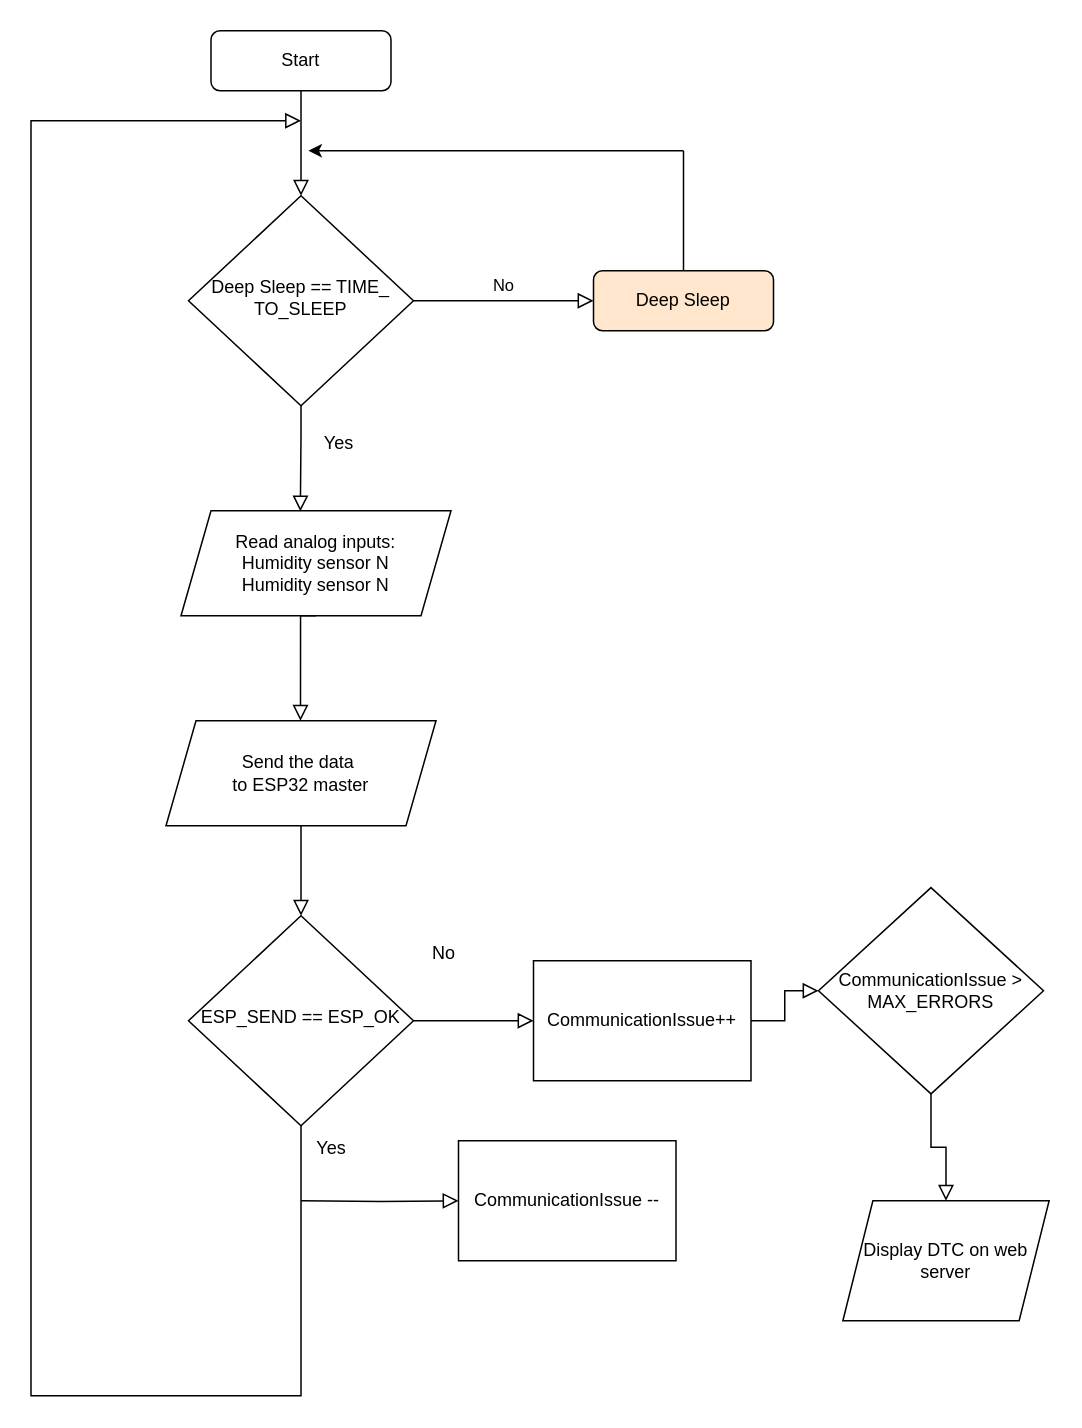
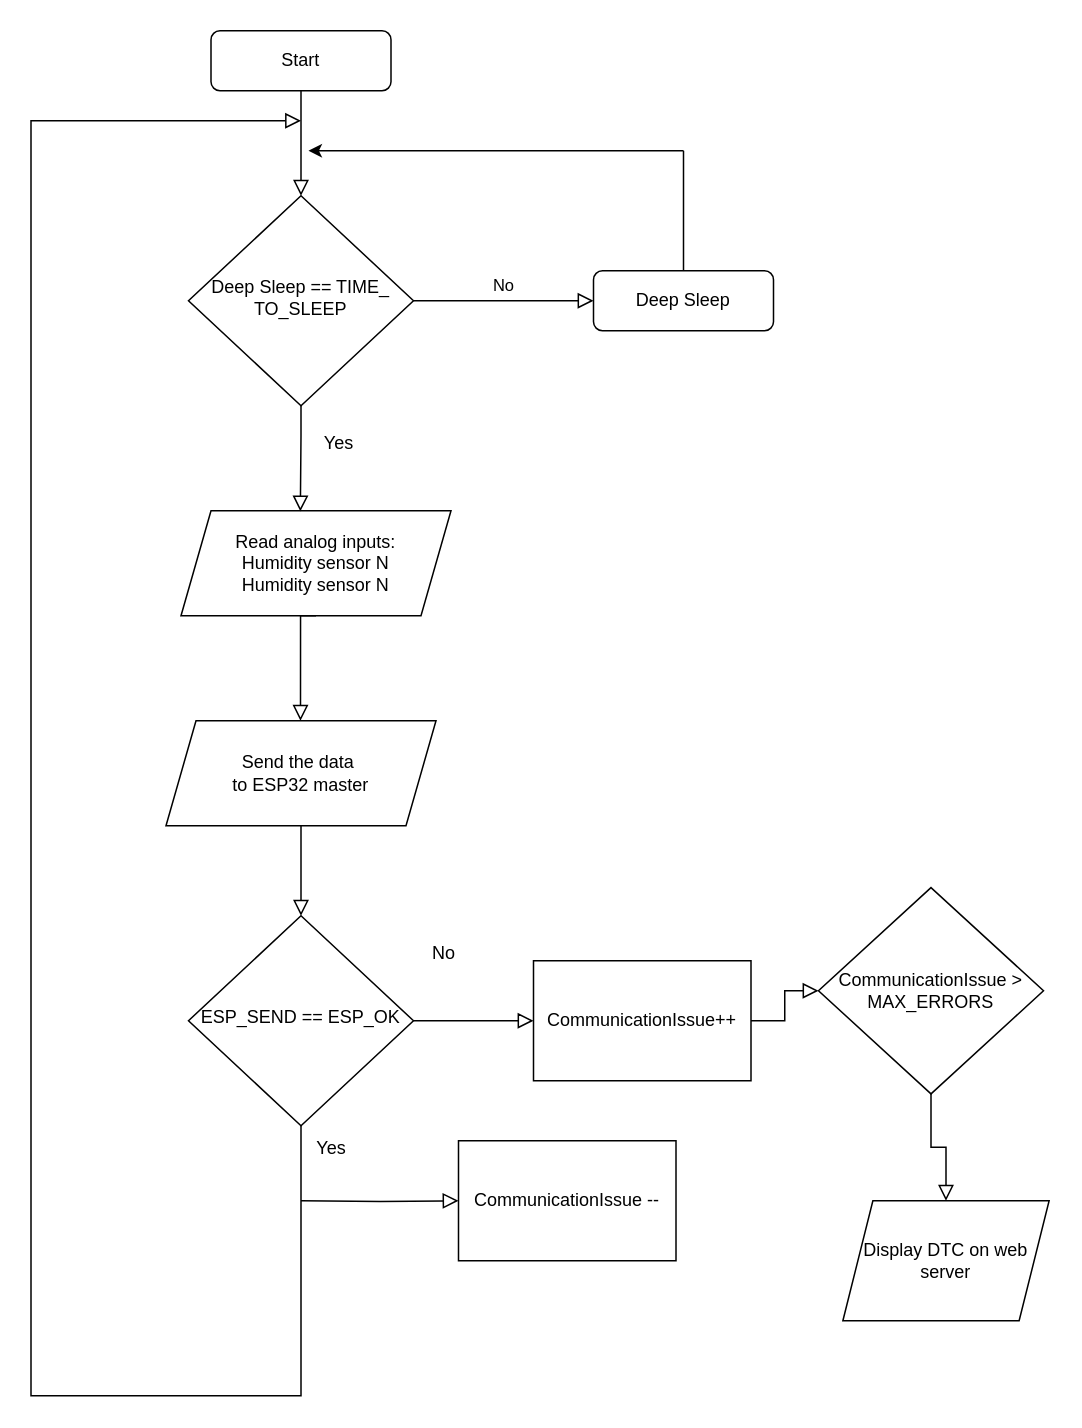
(683, 301) -> (683, 301)
